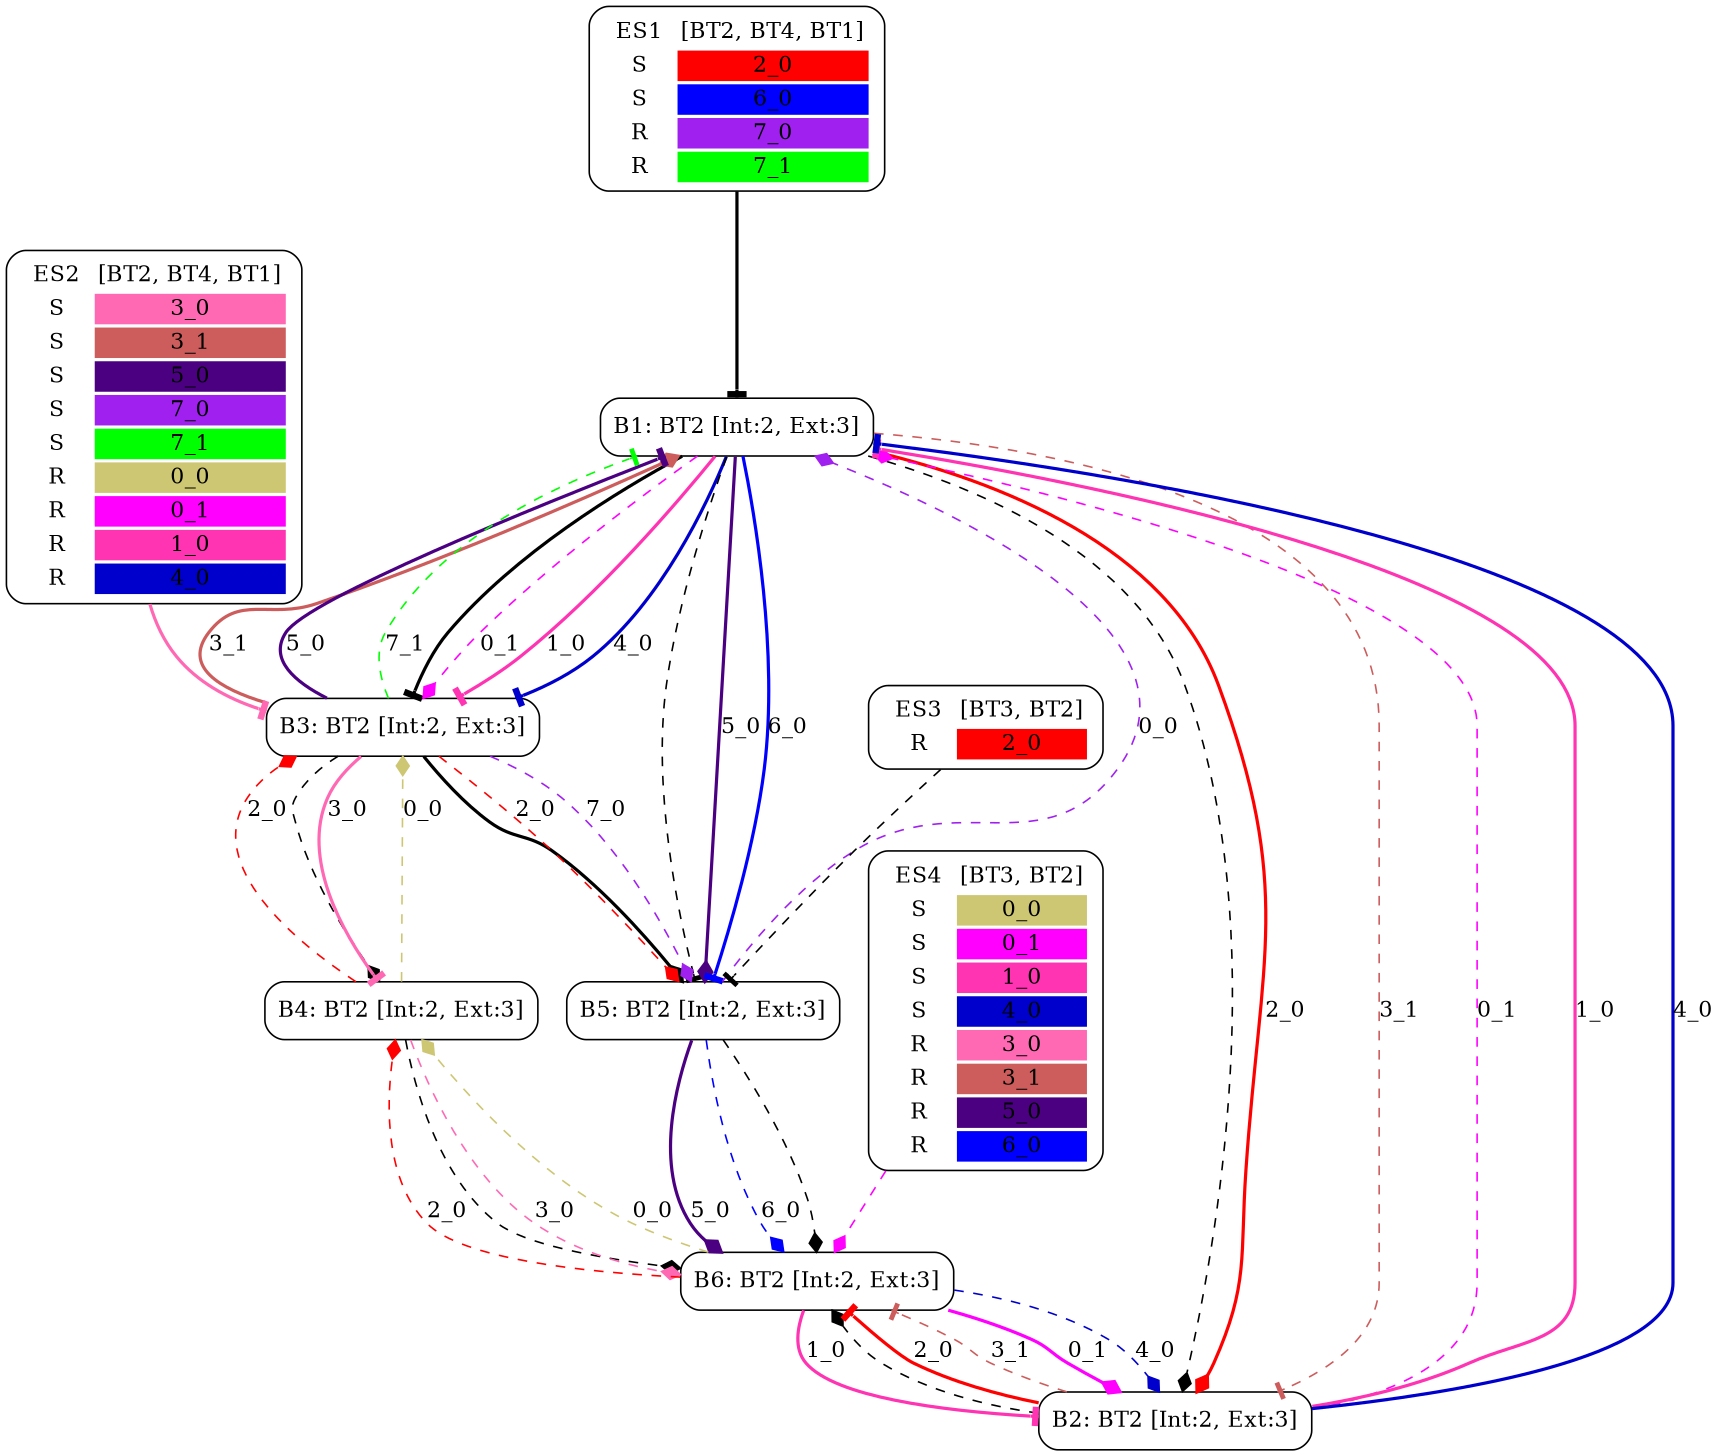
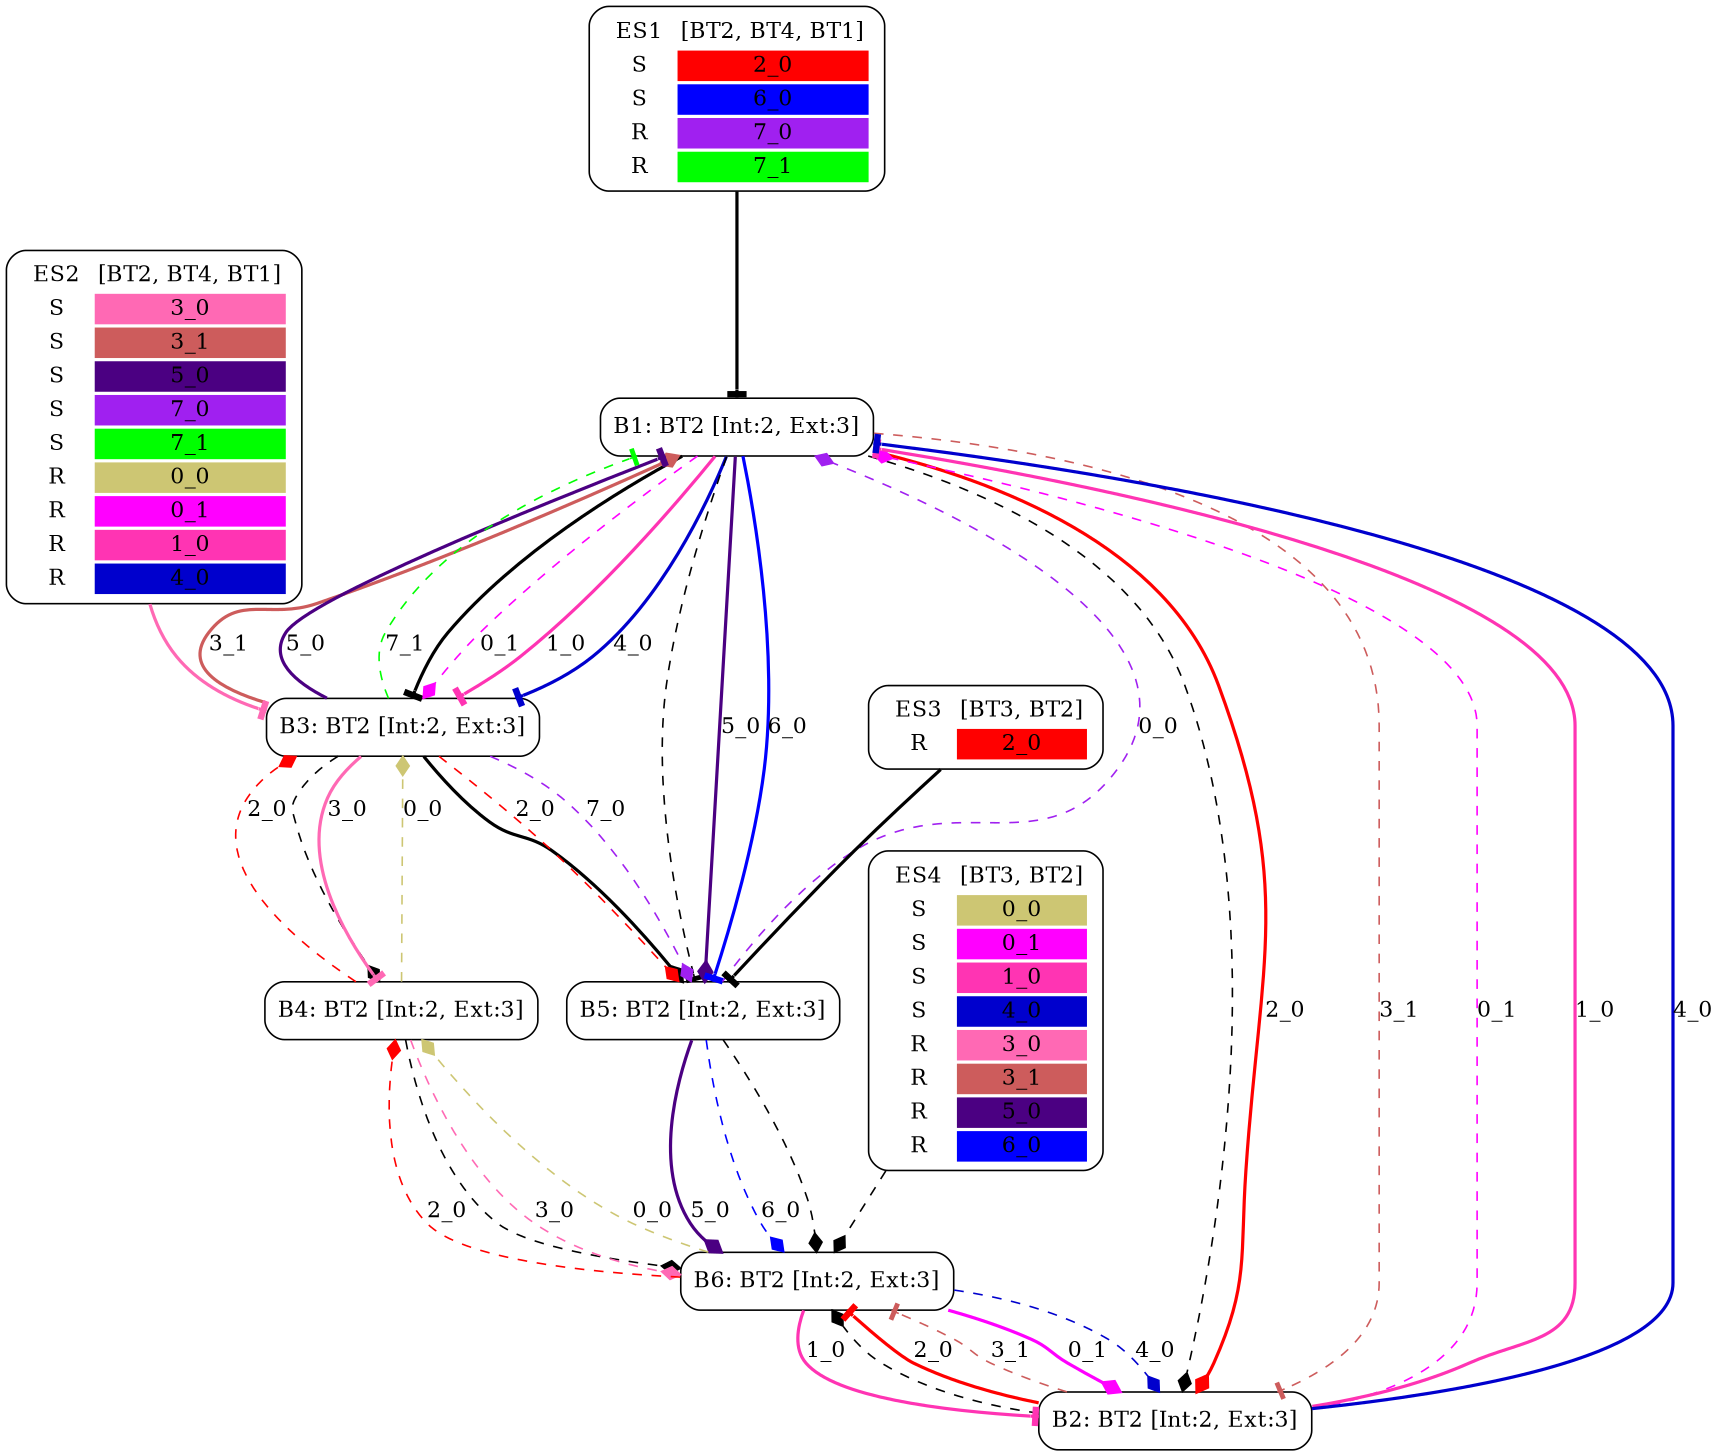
(877, 829) -> (877, 829)
(865, 1203) -> (865, 1203)
